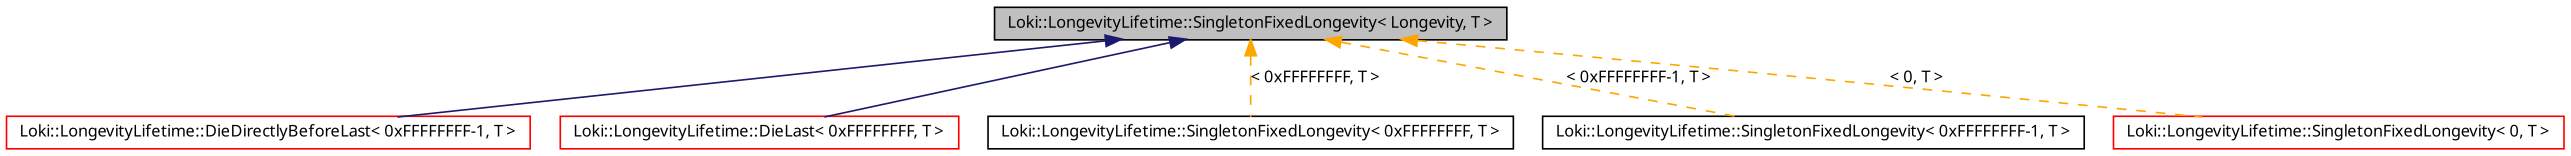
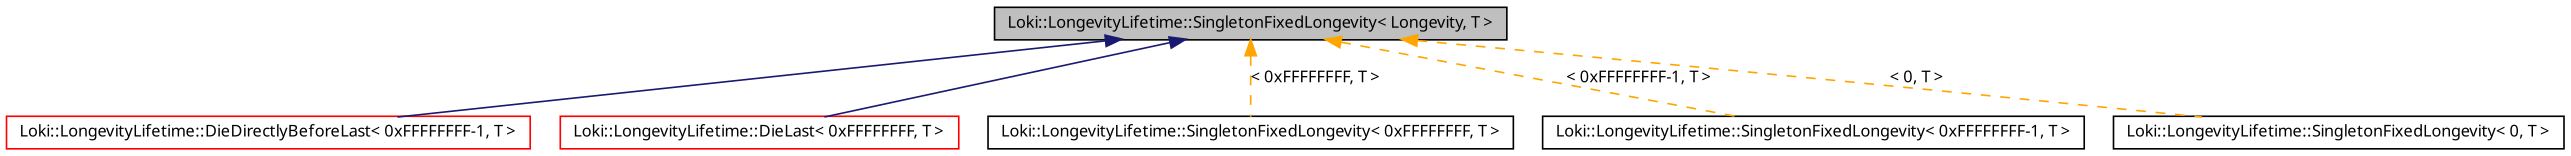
(2339, 133) -> (2339, 133)
